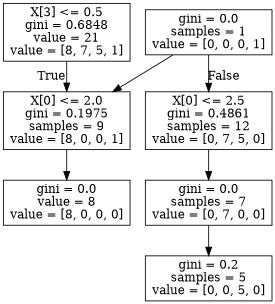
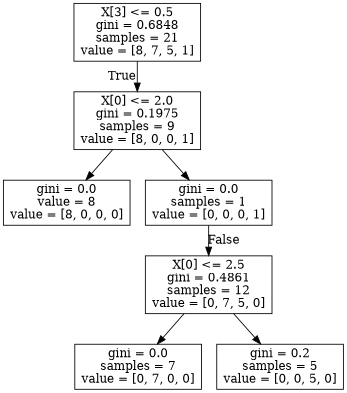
(67, 32) -> (137, 32)
(147, 71) -> (173, 162)
(209, 236) -> (244, 326)
